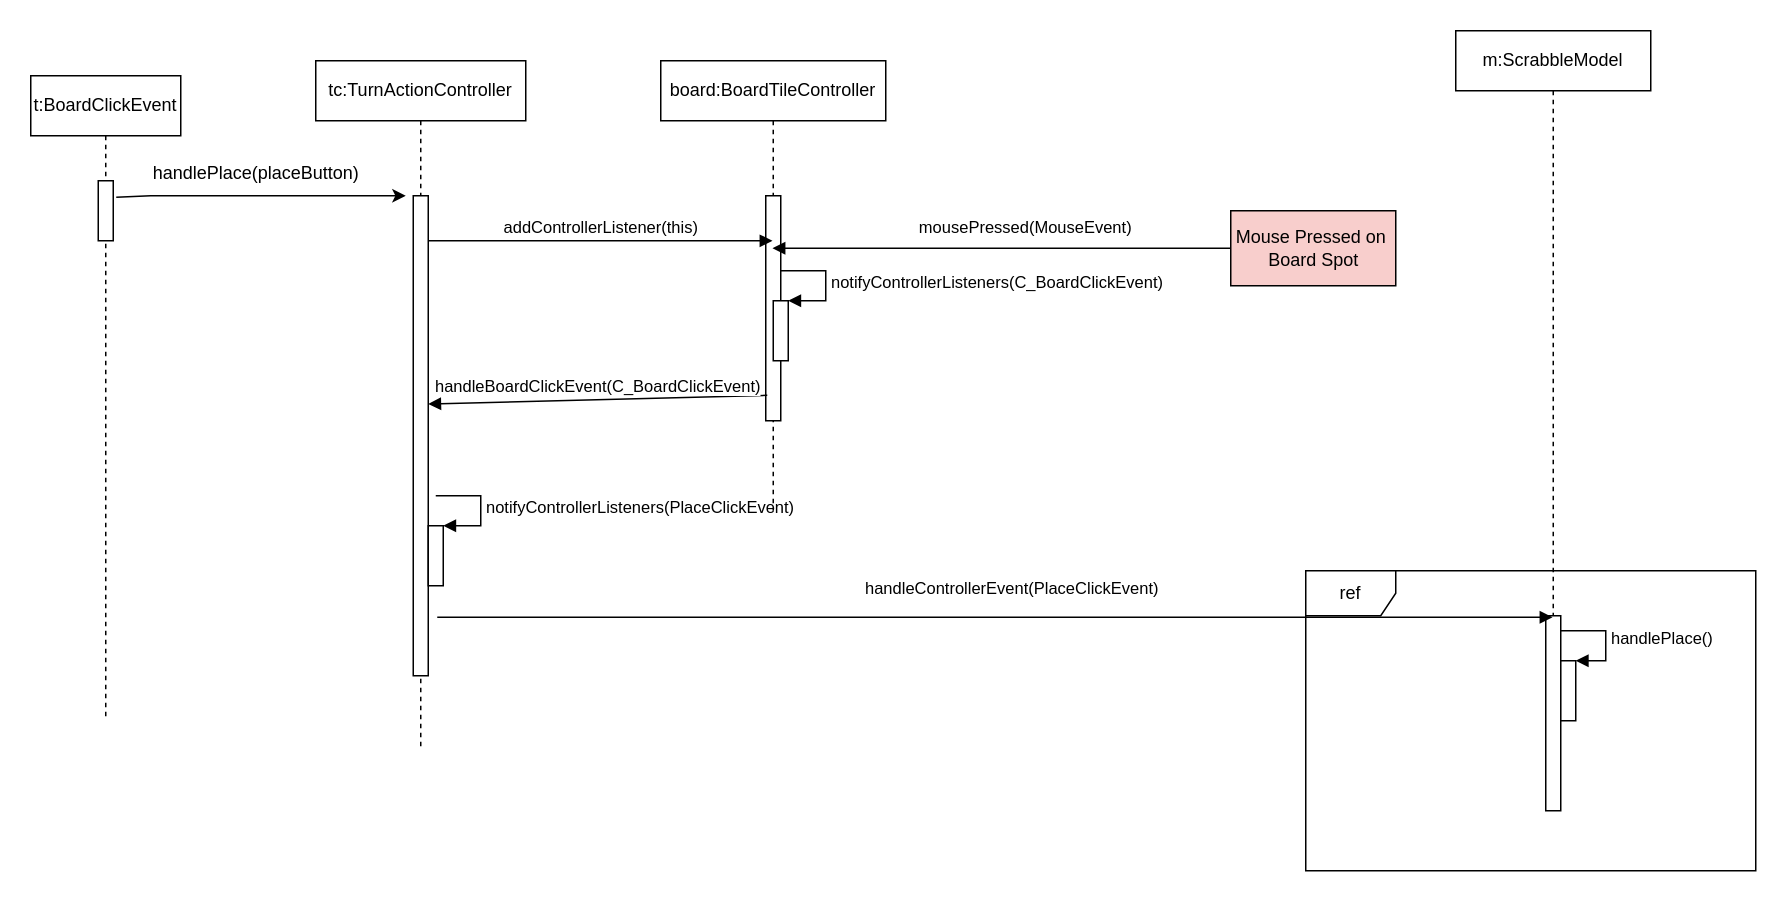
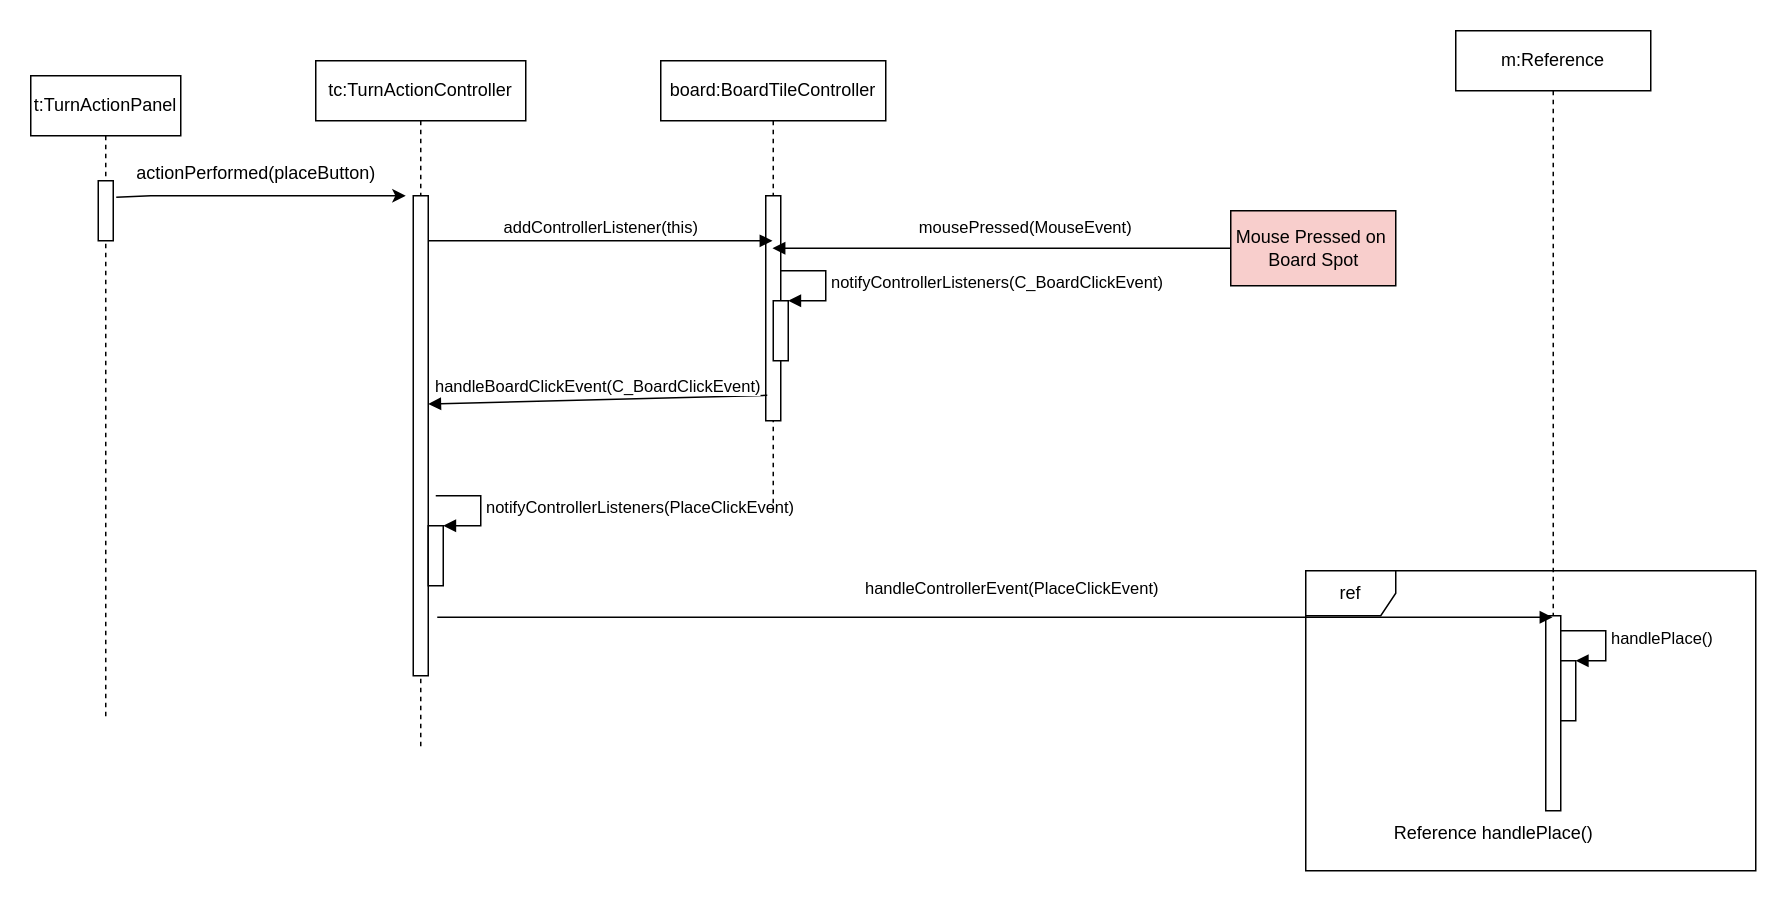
(1553, 61) -> (1553, 61)
(106, 106) -> (106, 106)
(257, 173) -> (257, 173)
none -> (1493, 833)
